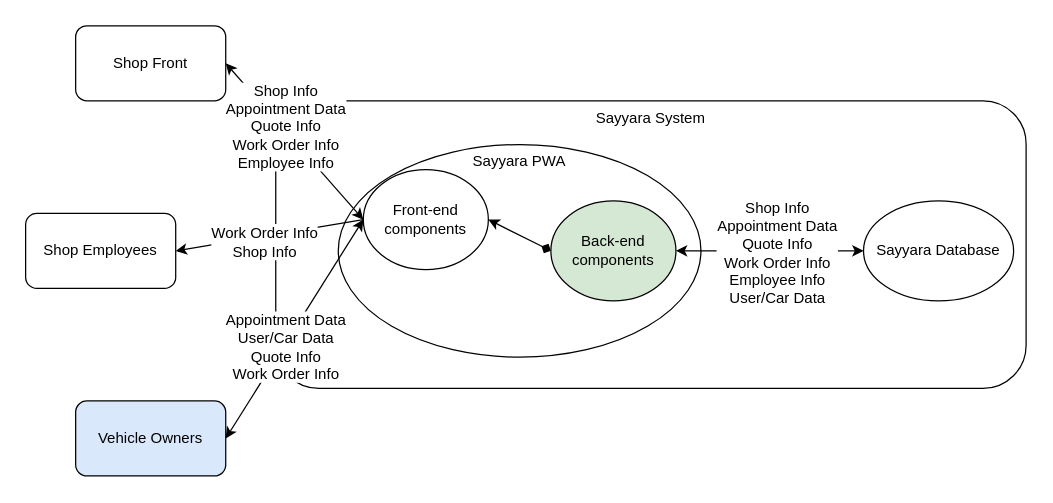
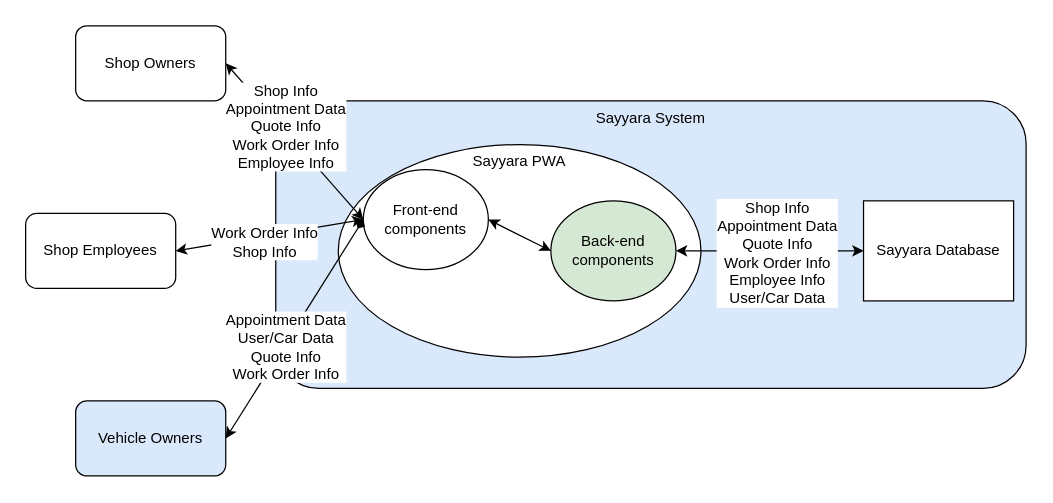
(151, 63) -> (151, 63)
(651, 118) -> (651, 118)
(356, 221) -> (353, 221)
(358, 227) -> (357, 228)
(541, 246) -> (542, 246)
(938, 251) -> (938, 251)
